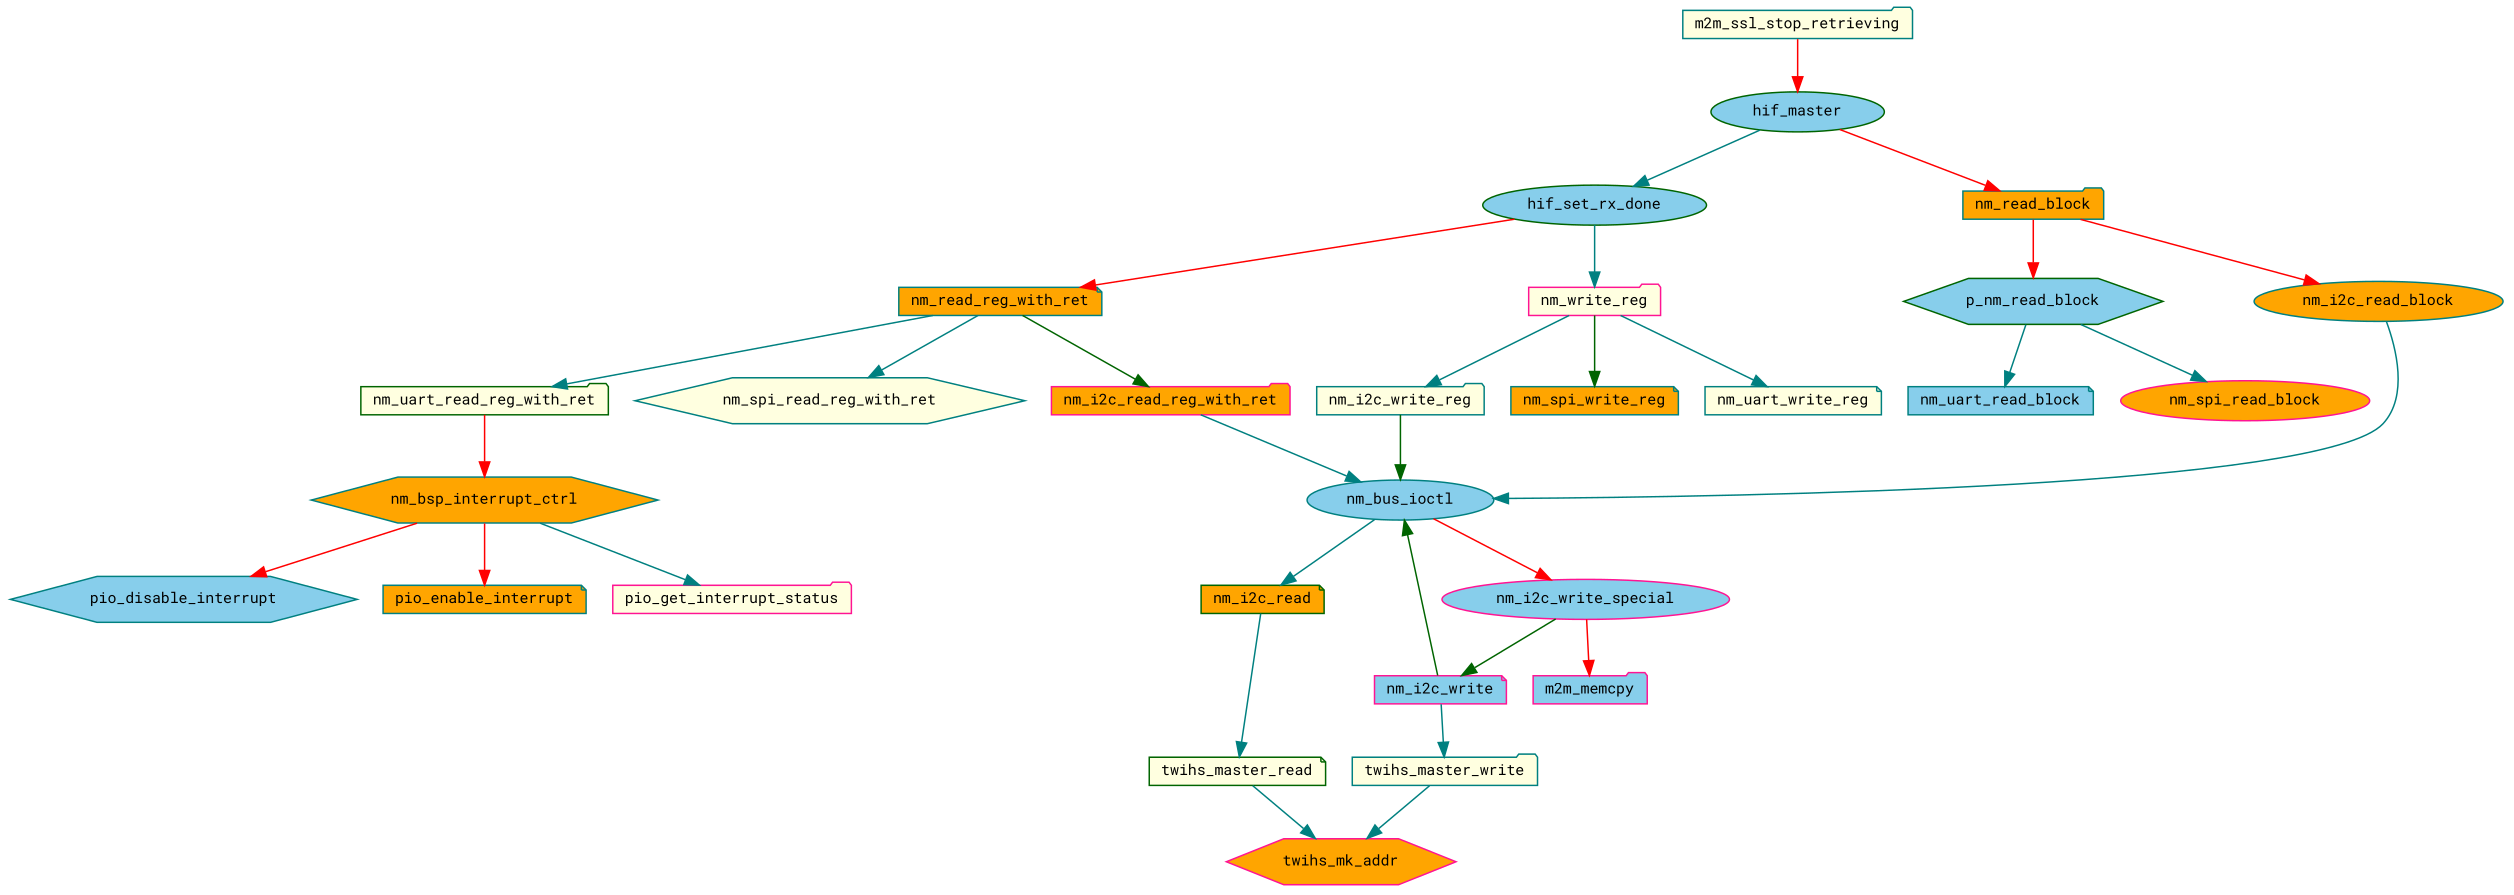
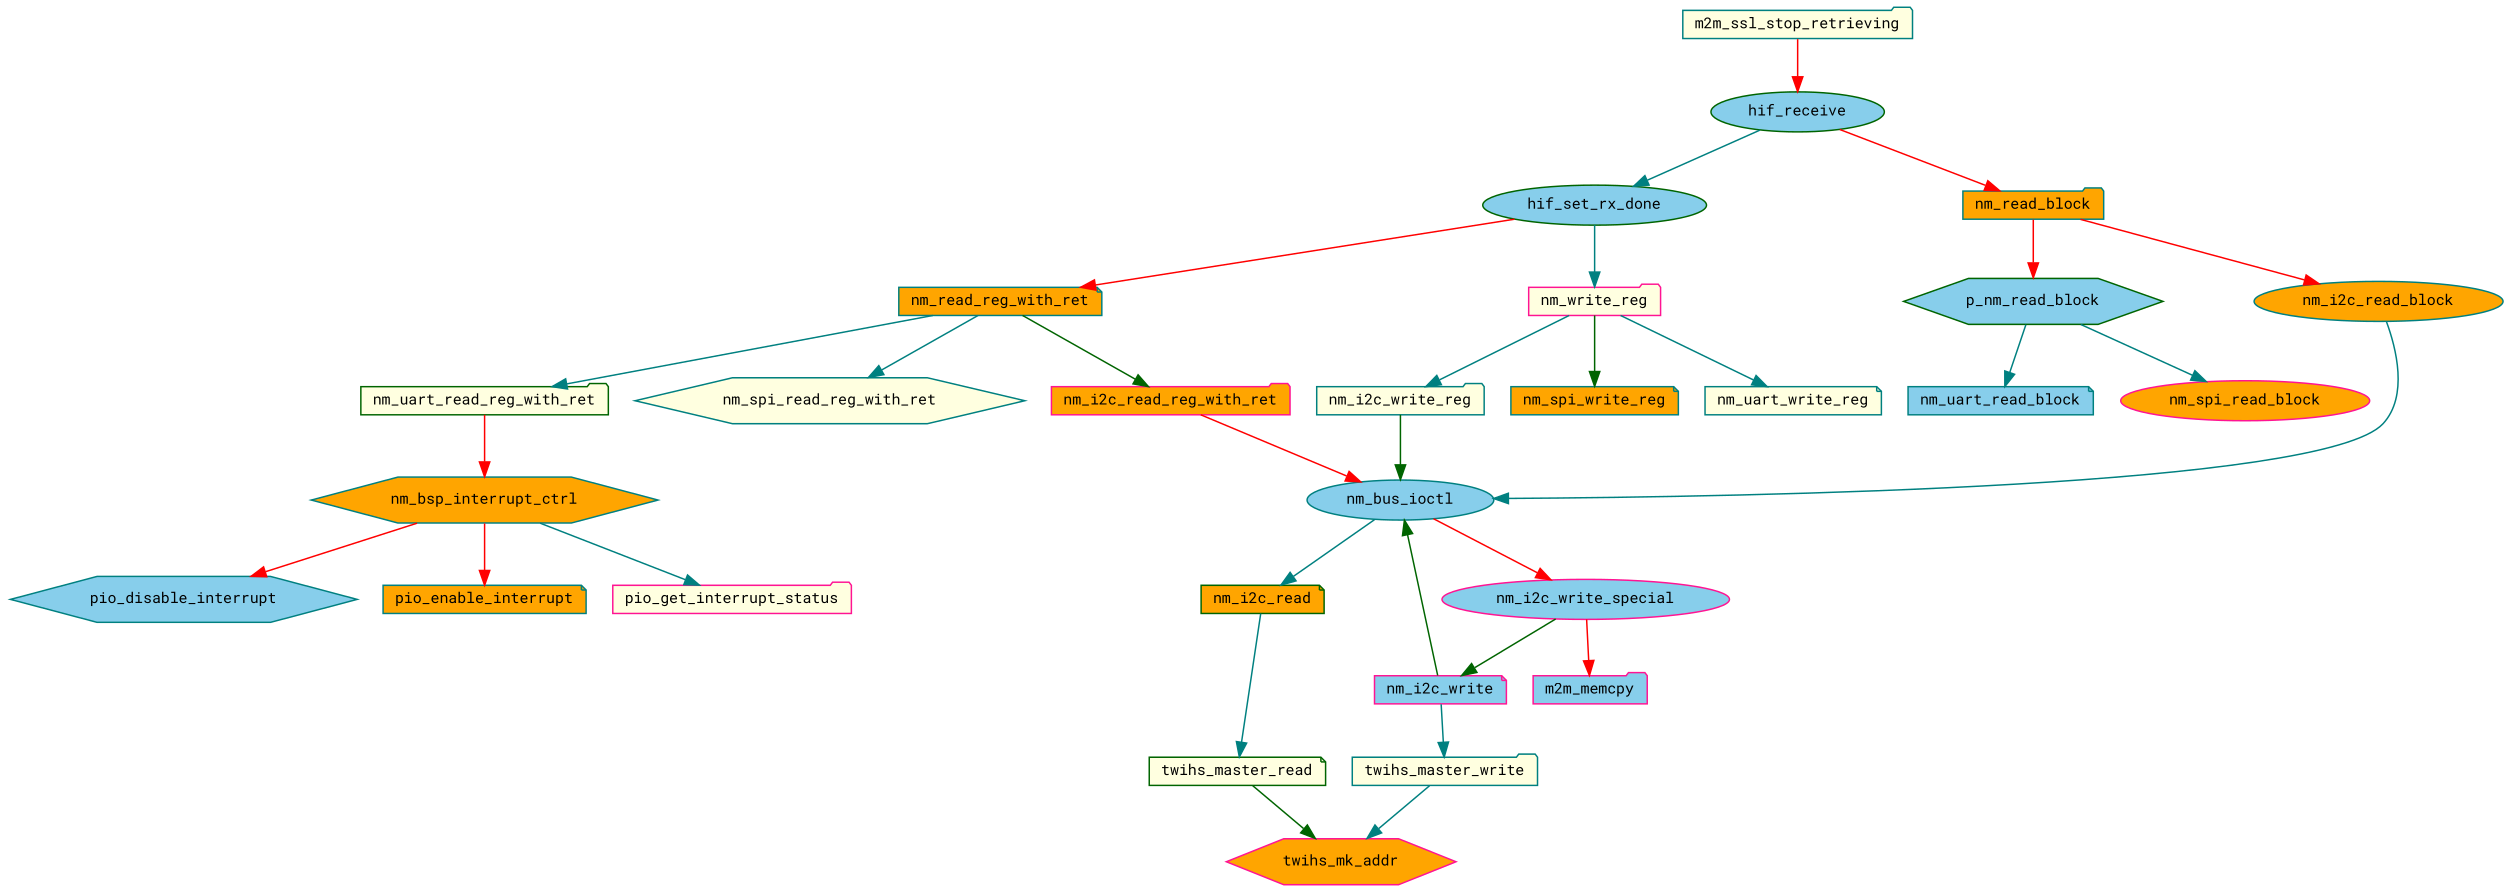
(1798, 112) -> (1798, 112)
(1274, 445) -> (1274, 445)
(1278, 807) -> (1278, 807)
